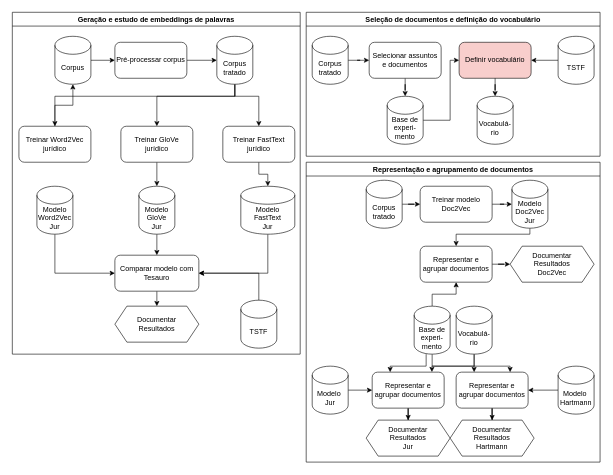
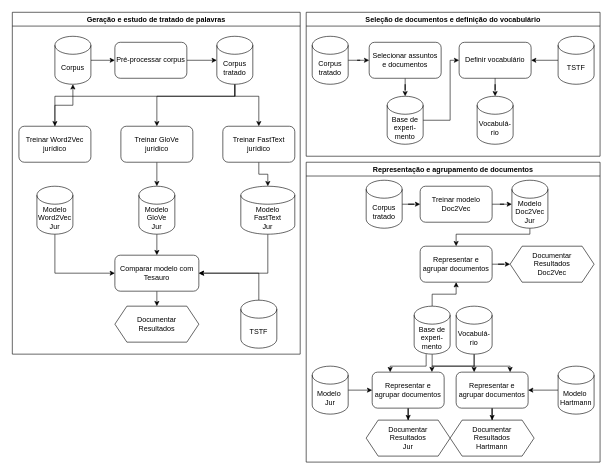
(156, 20) -> (156, 20)
(495, 60) -> (495, 60)
